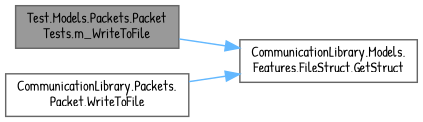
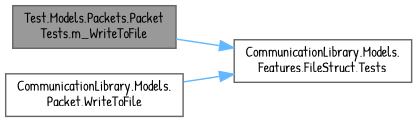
(329, 61) -> (323, 61)
(97, 95) -> (94, 95)
